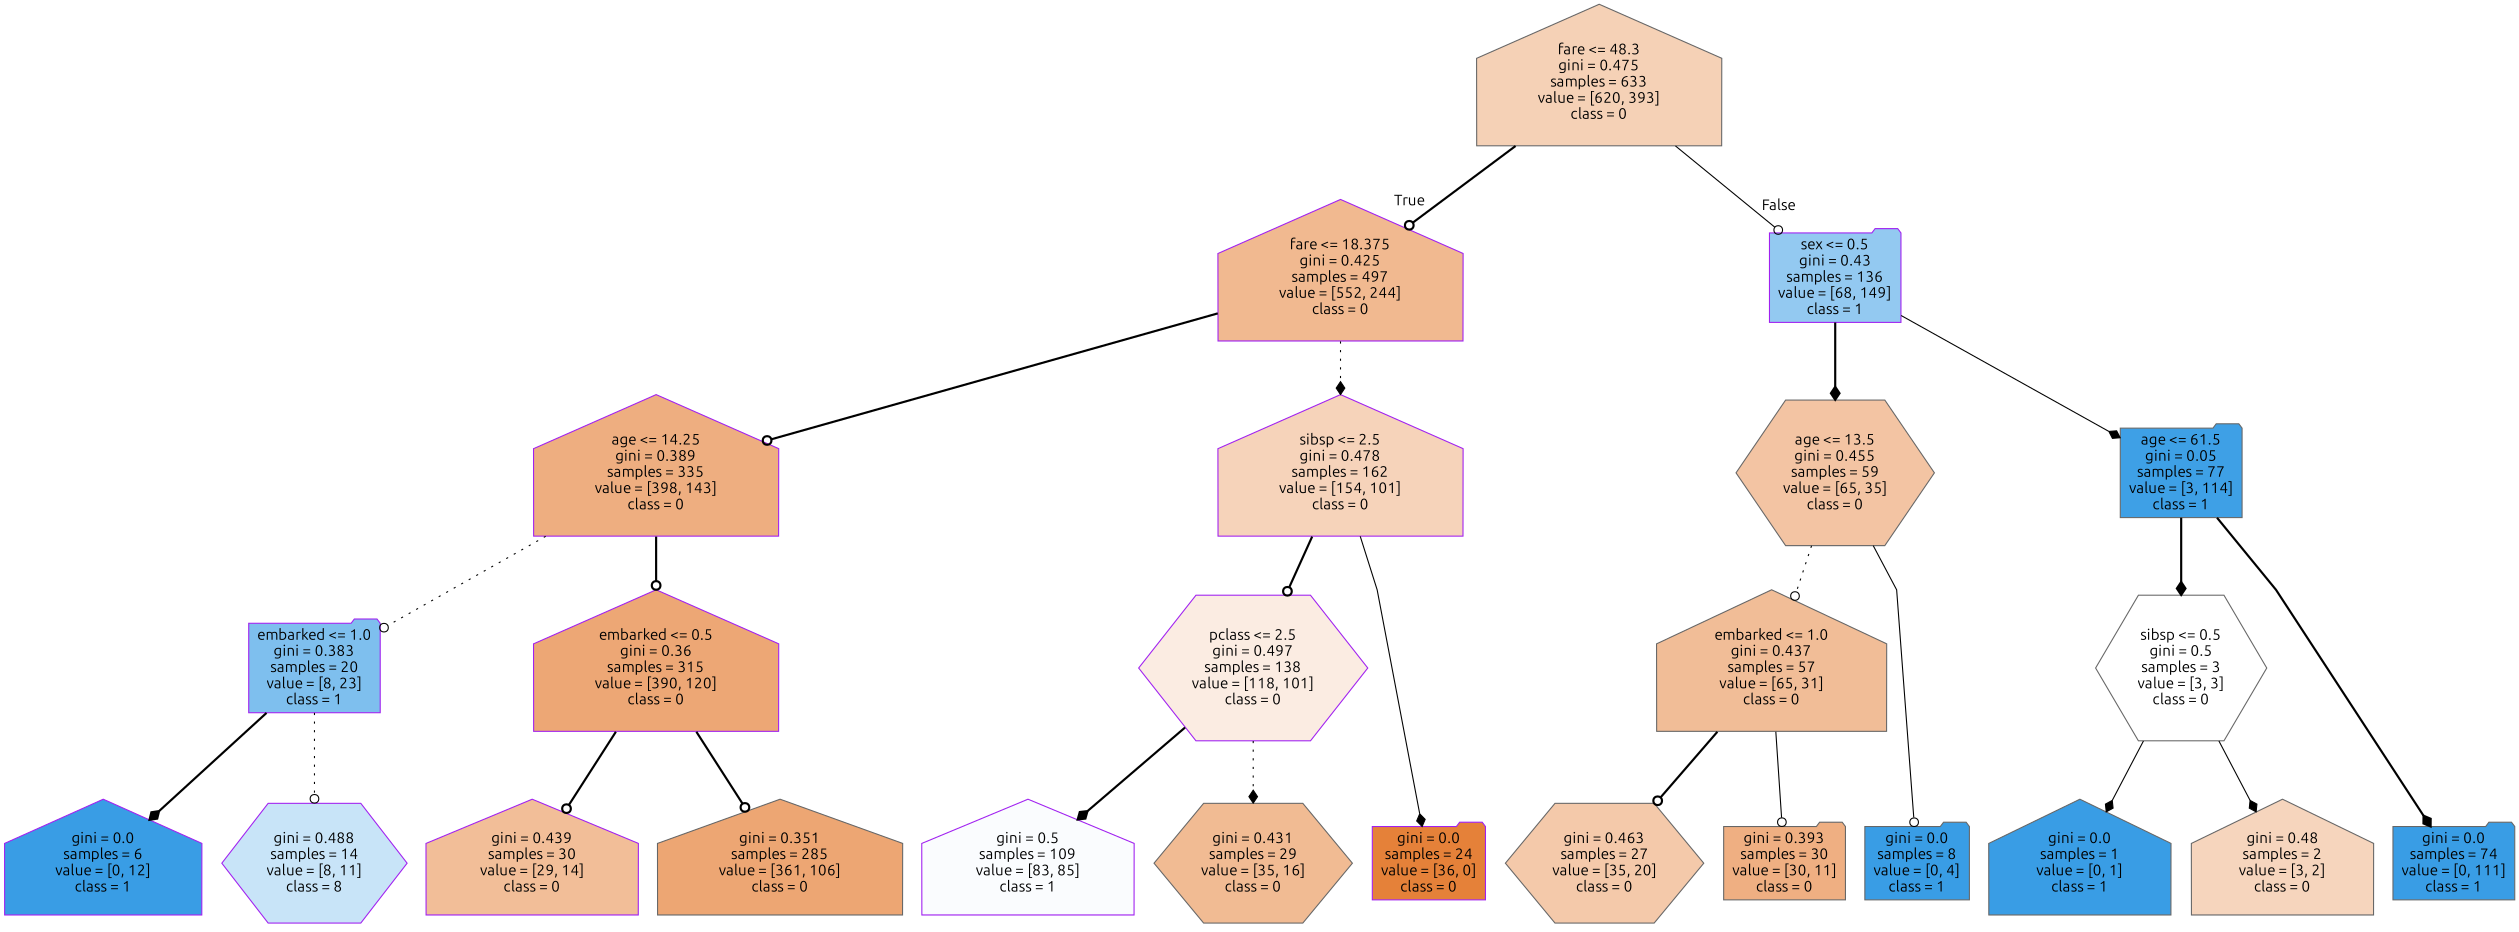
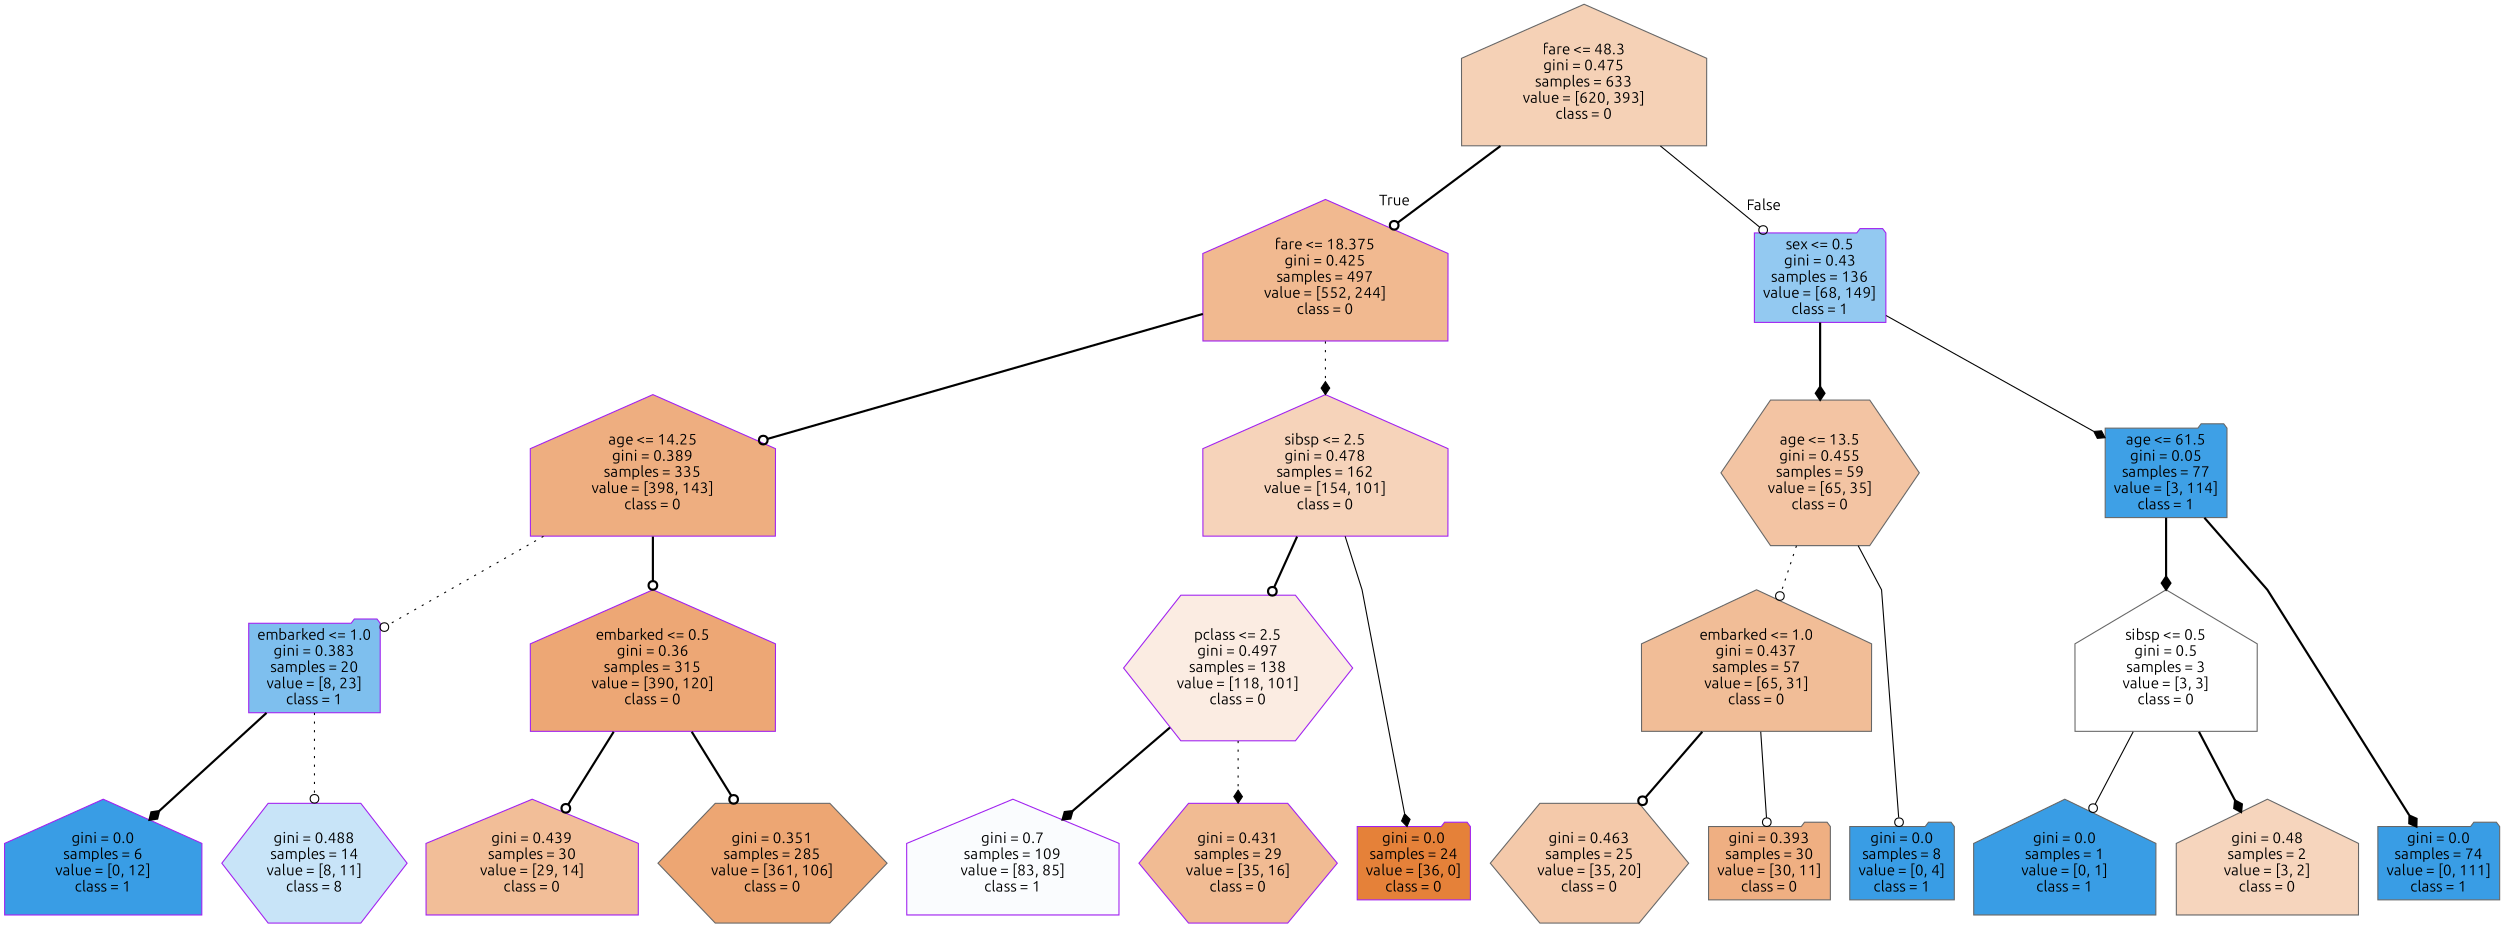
(2181, 668) -> (2166, 668)
(2128, 771) -> (2114, 768)
(2235, 771) -> (2217, 766)
(780, 863) -> (773, 863)
(1028, 863) -> (1013, 863)
(1253, 863) -> (1238, 863)
(1605, 863) -> (1590, 863)
